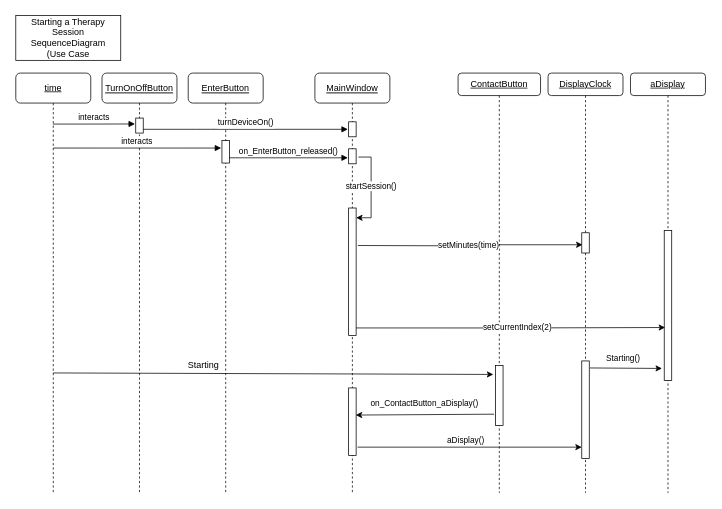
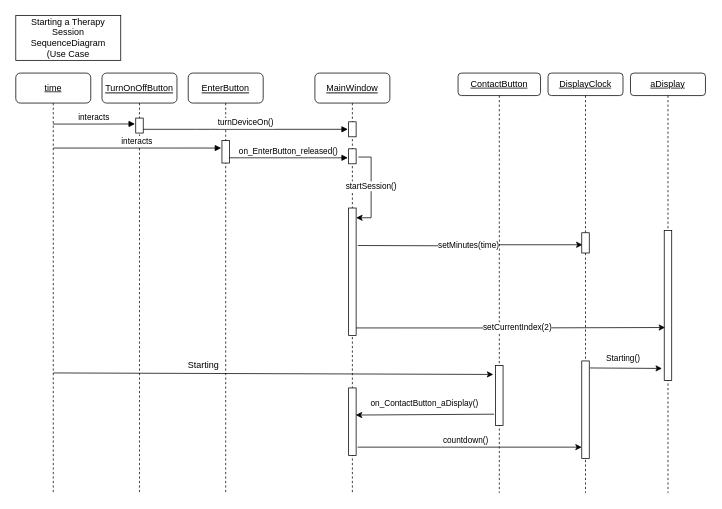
(466, 441) -> (466, 441)
